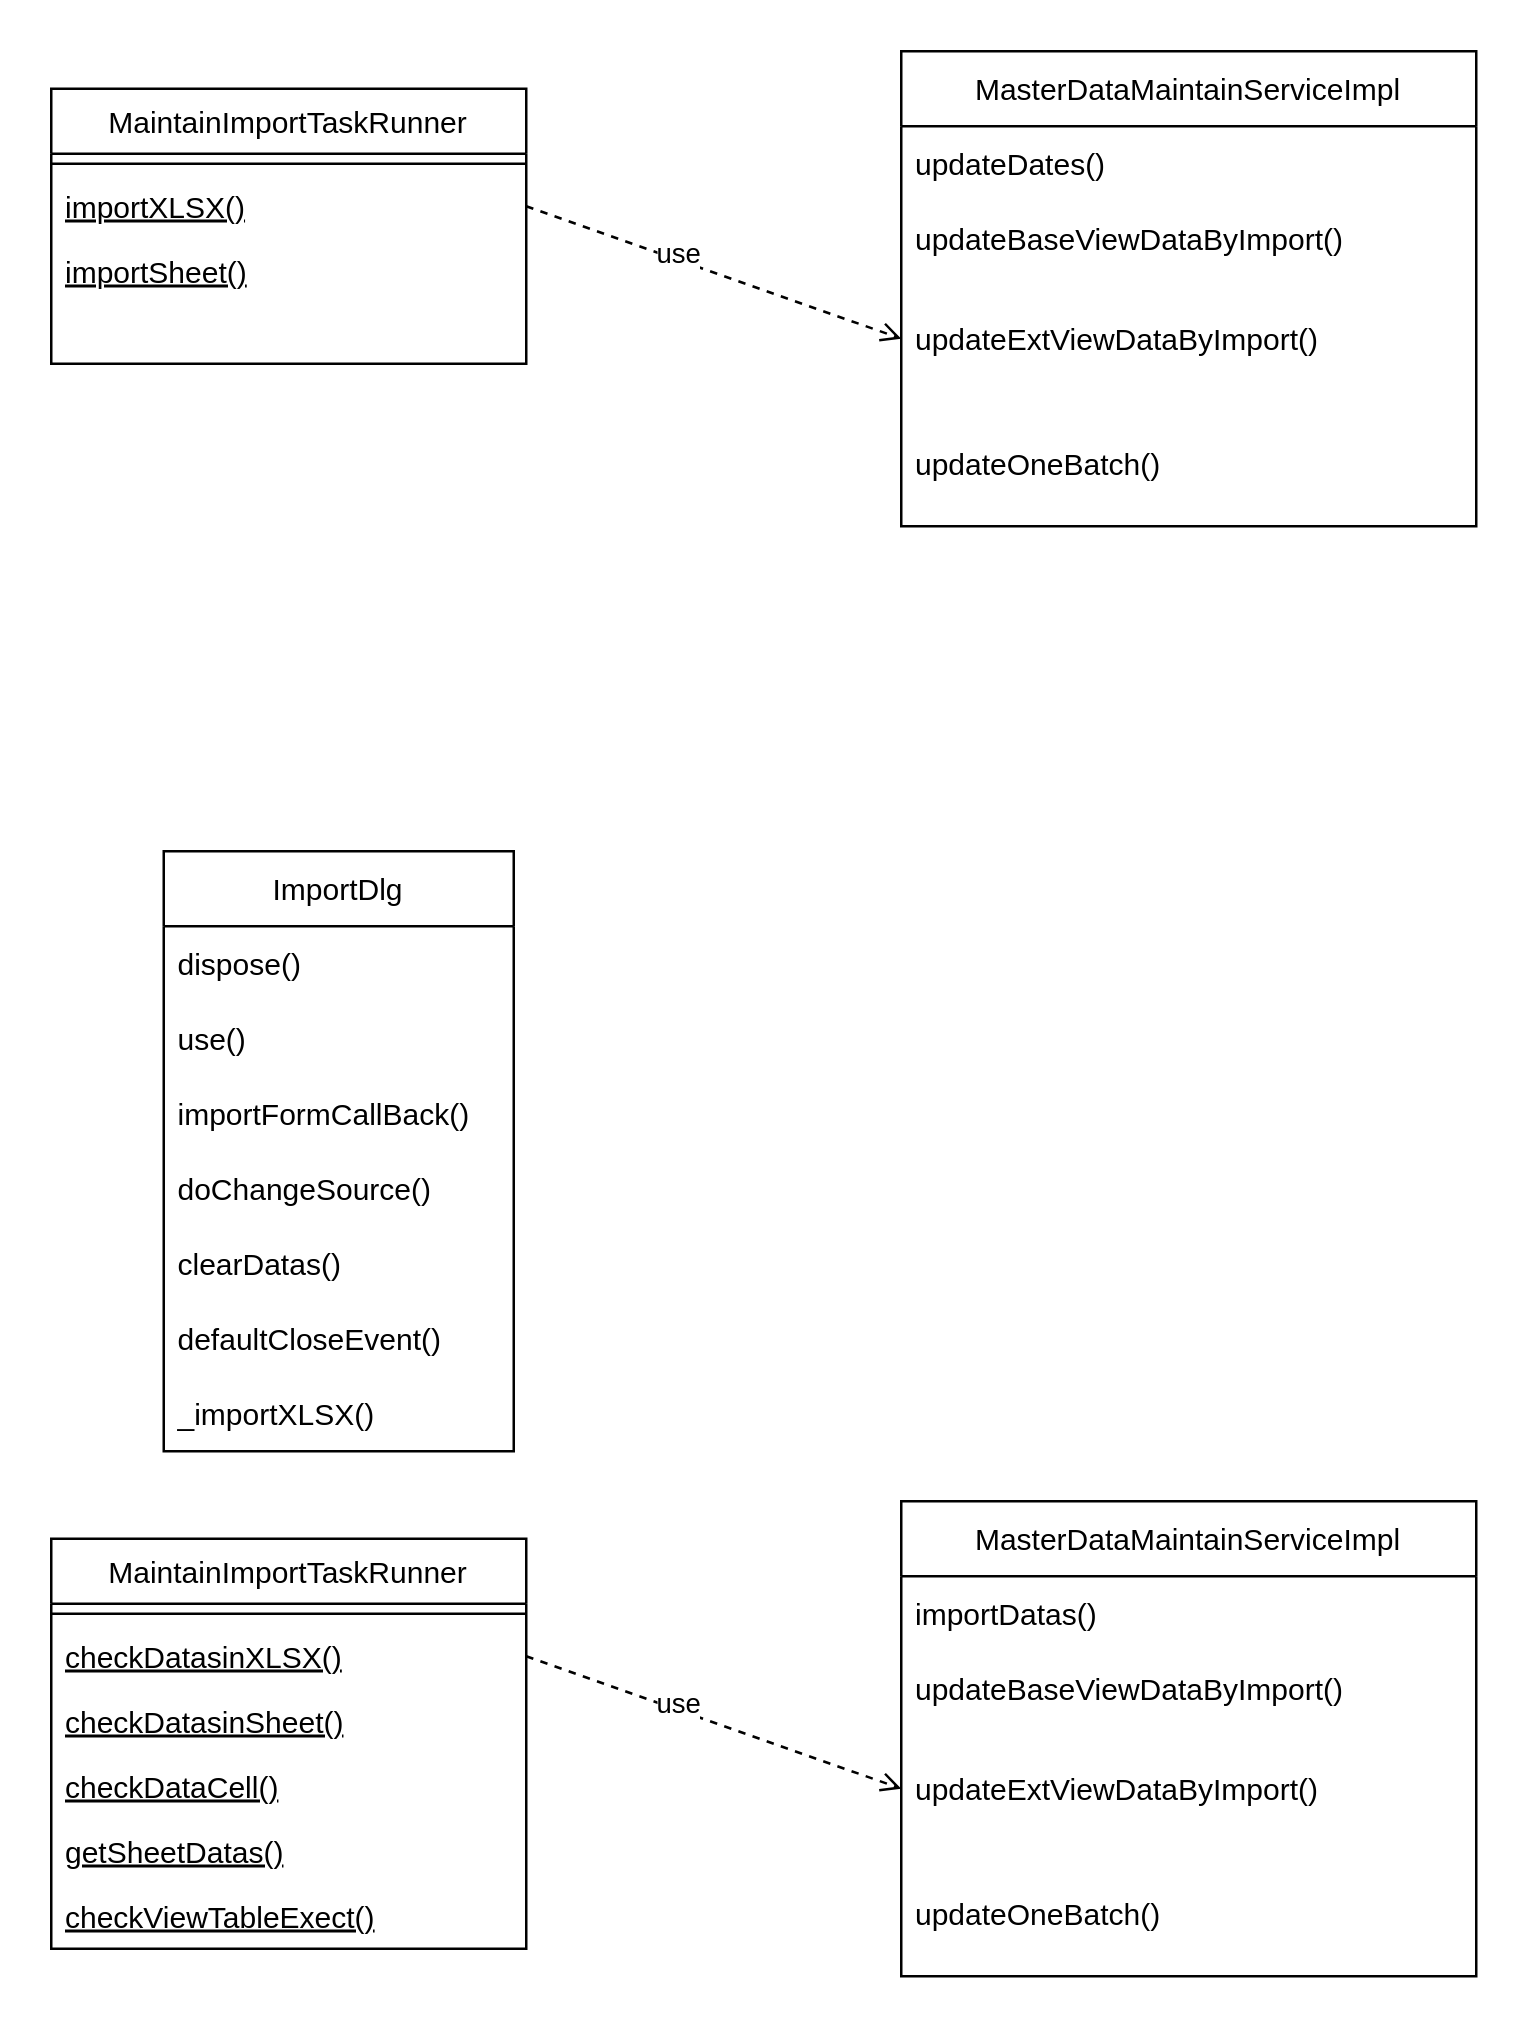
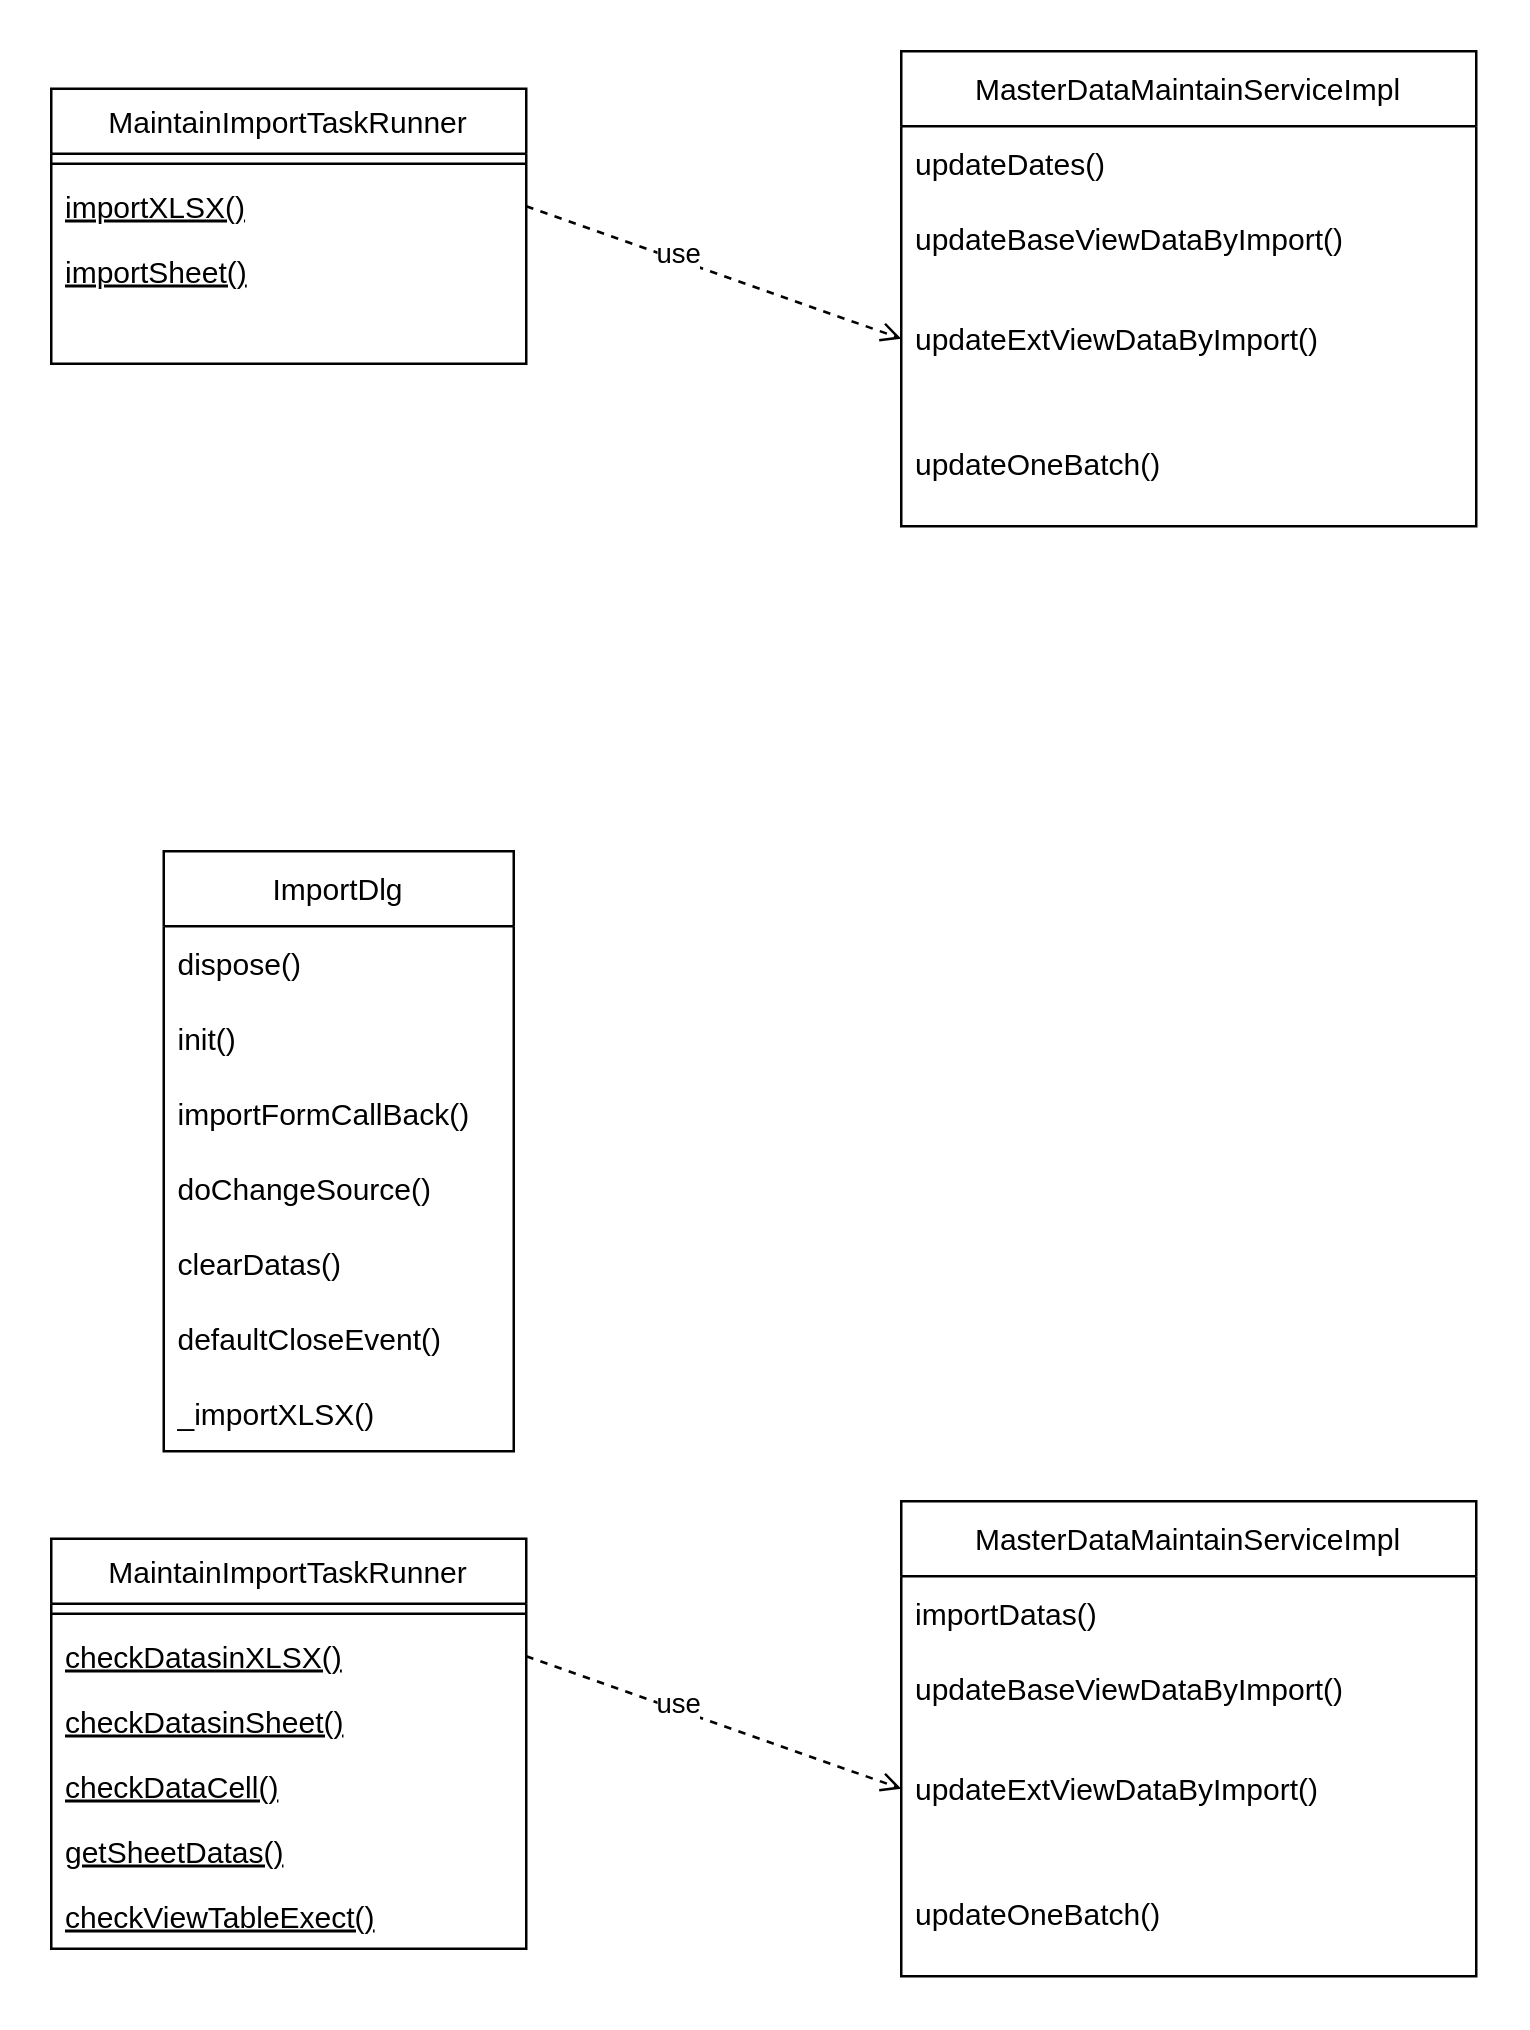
(220, 1040) -> (220, 1040)
